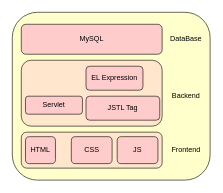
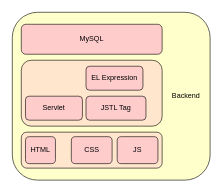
(186, 39) -> none
(54, 105) -> (54, 108)
(123, 108) -> (116, 108)
(186, 150) -> none
